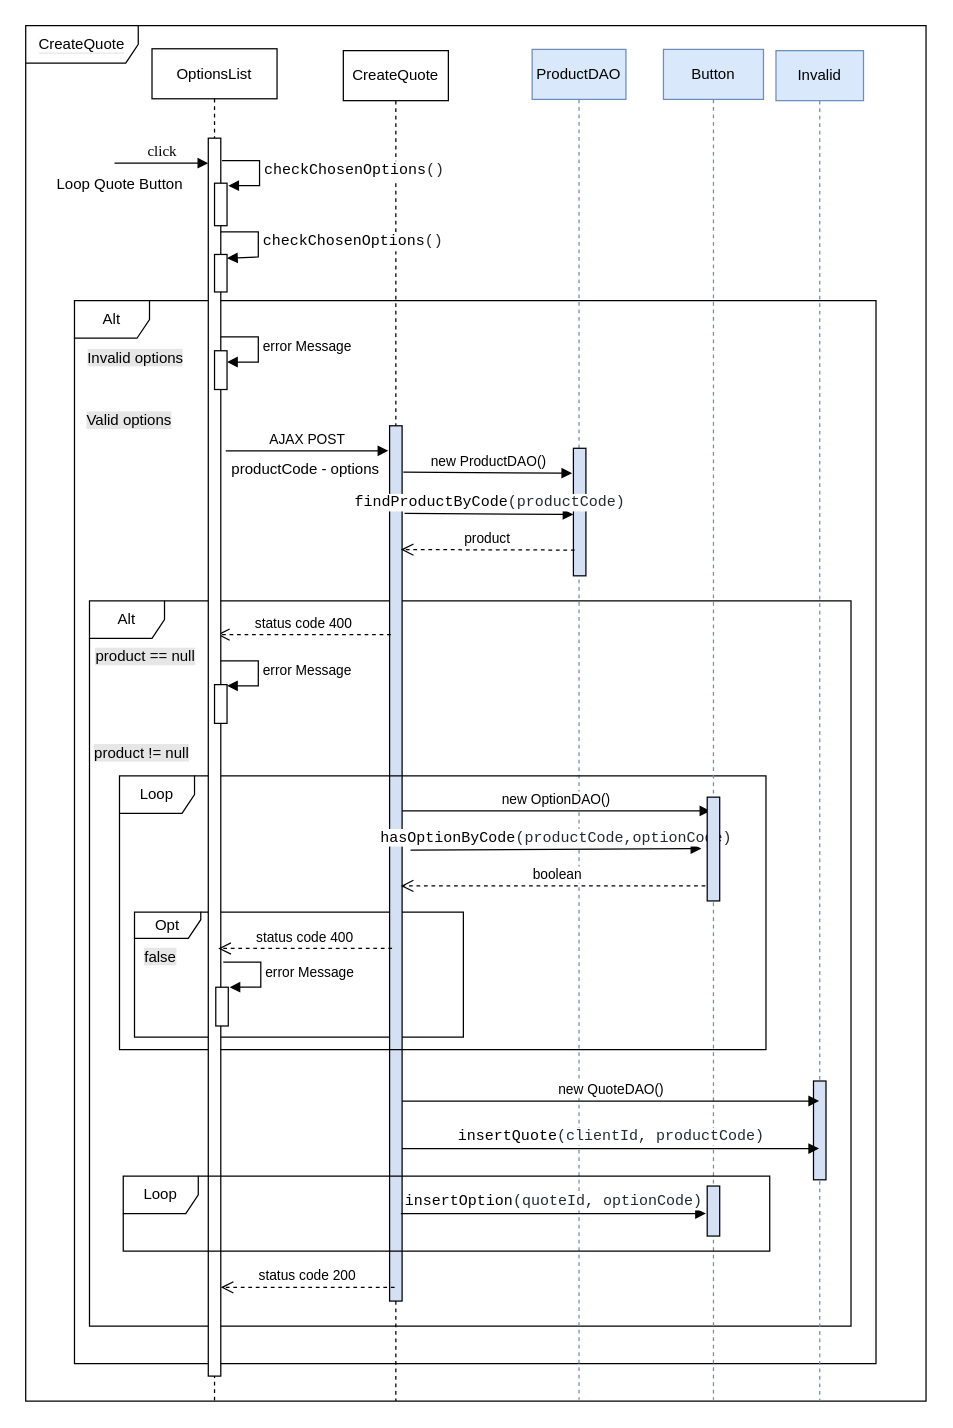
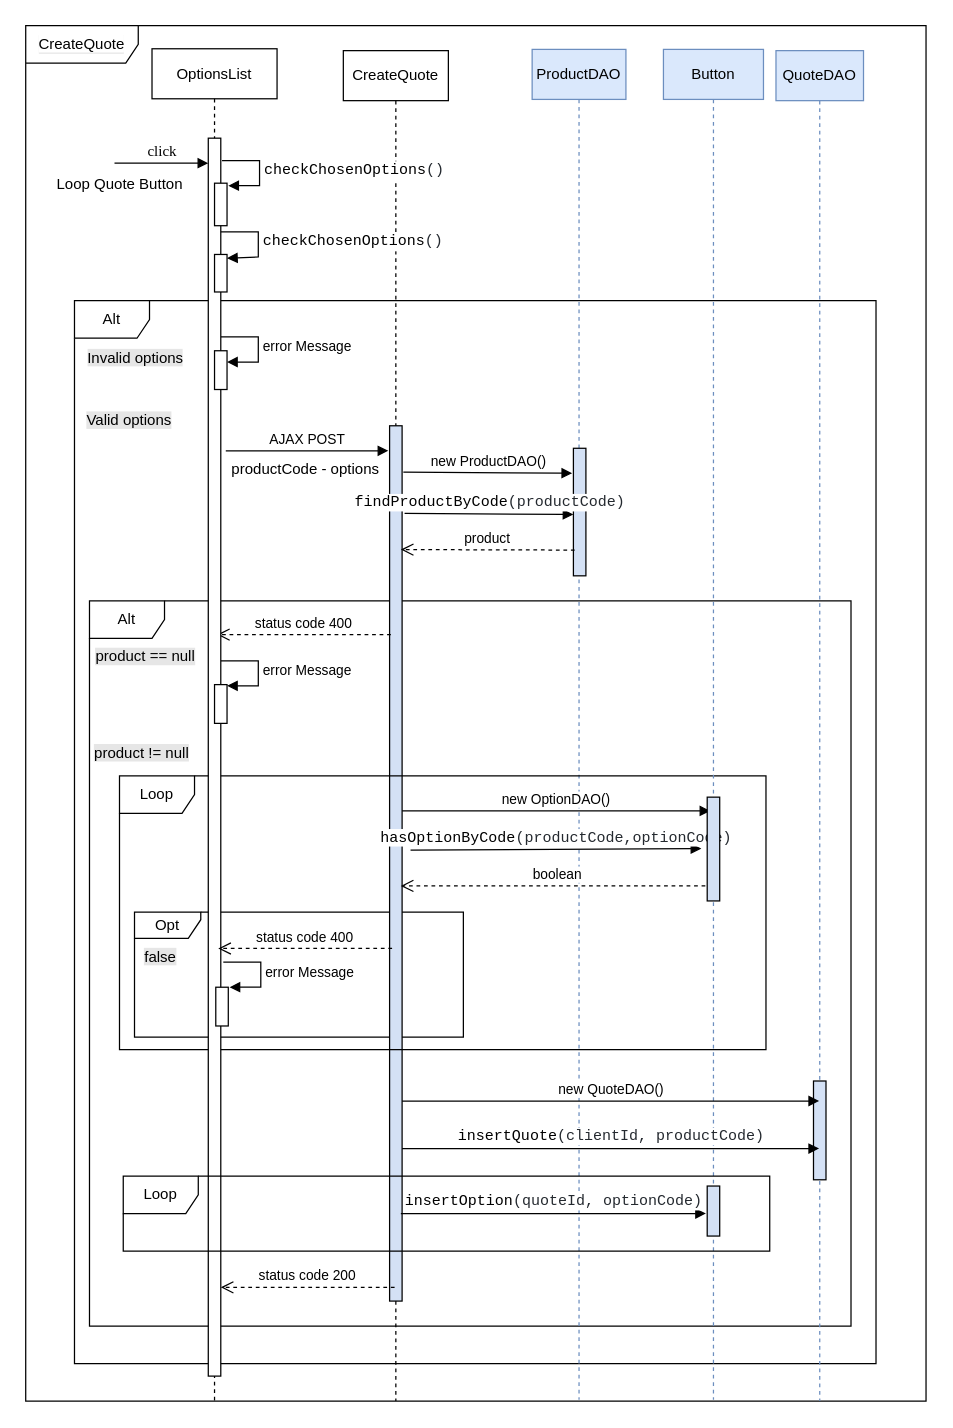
(819, 76) -> (819, 76)
